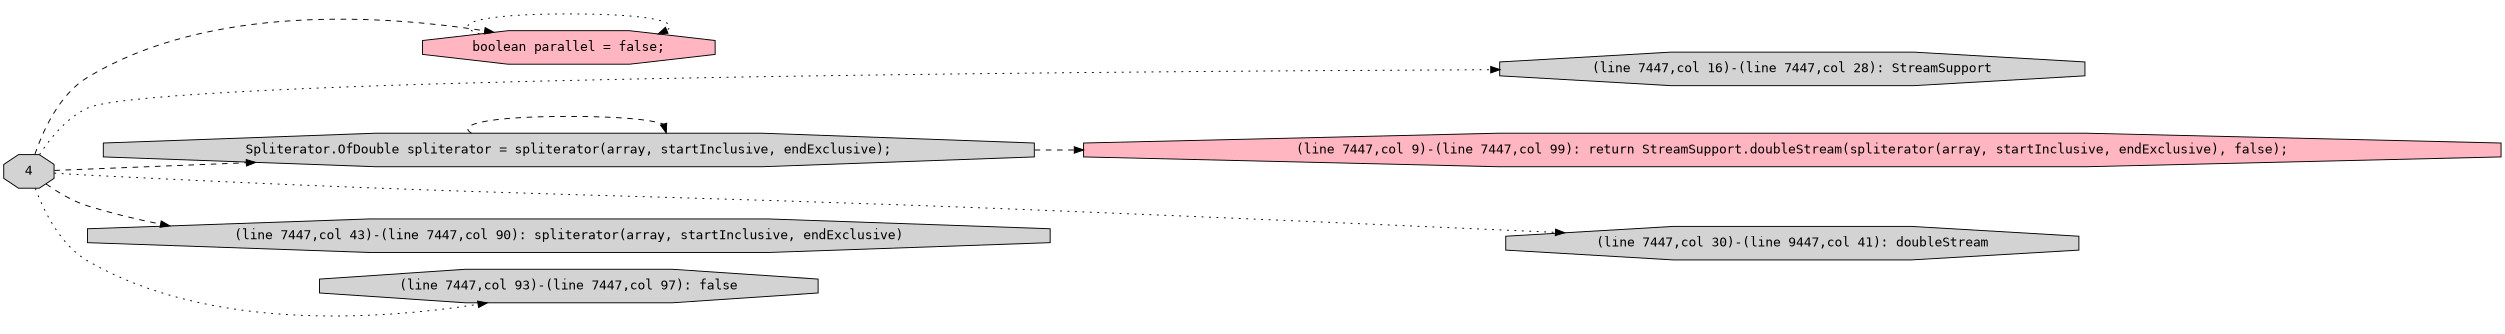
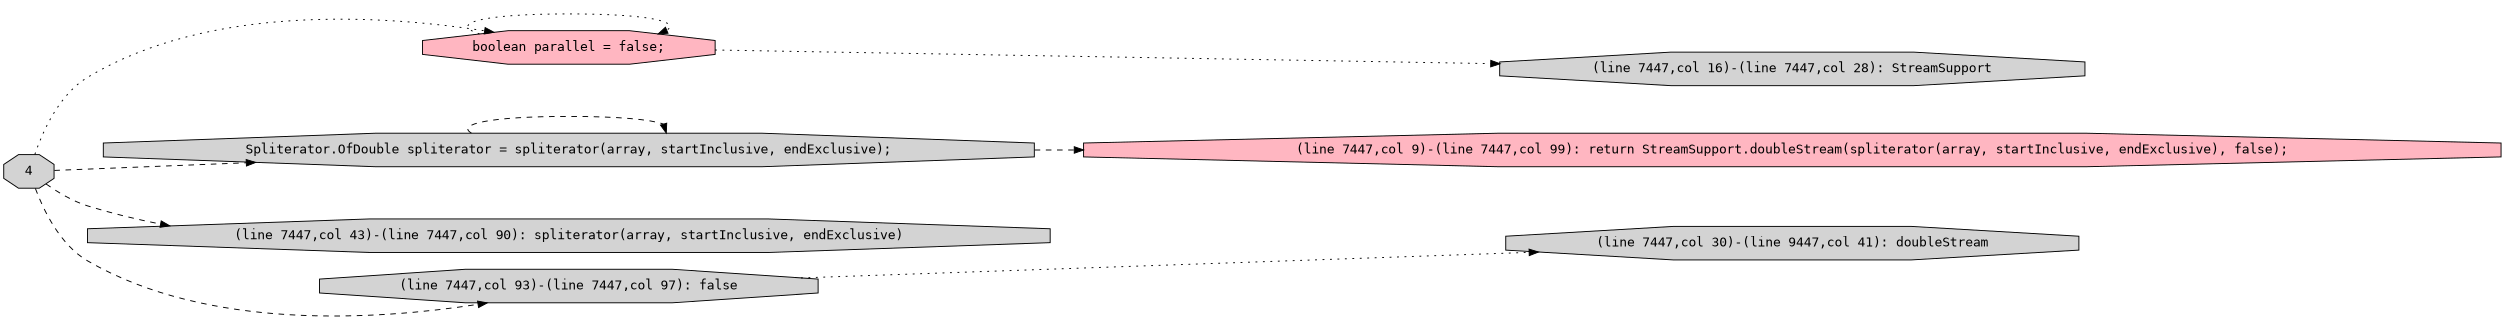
(234, 27) -> (234, 27)
(755, 77) -> (1103, 57)
(805, 202) -> (1165, 265)
(234, 309) -> (234, 309)
